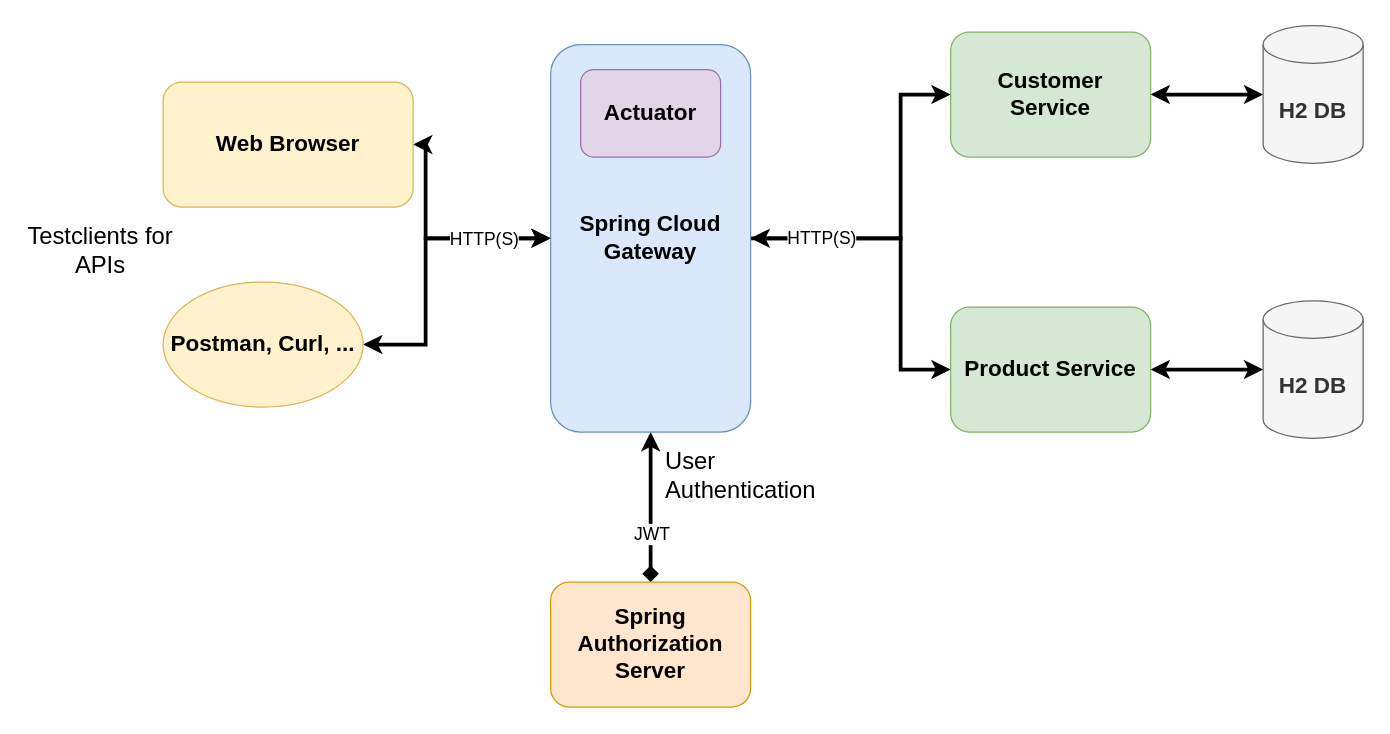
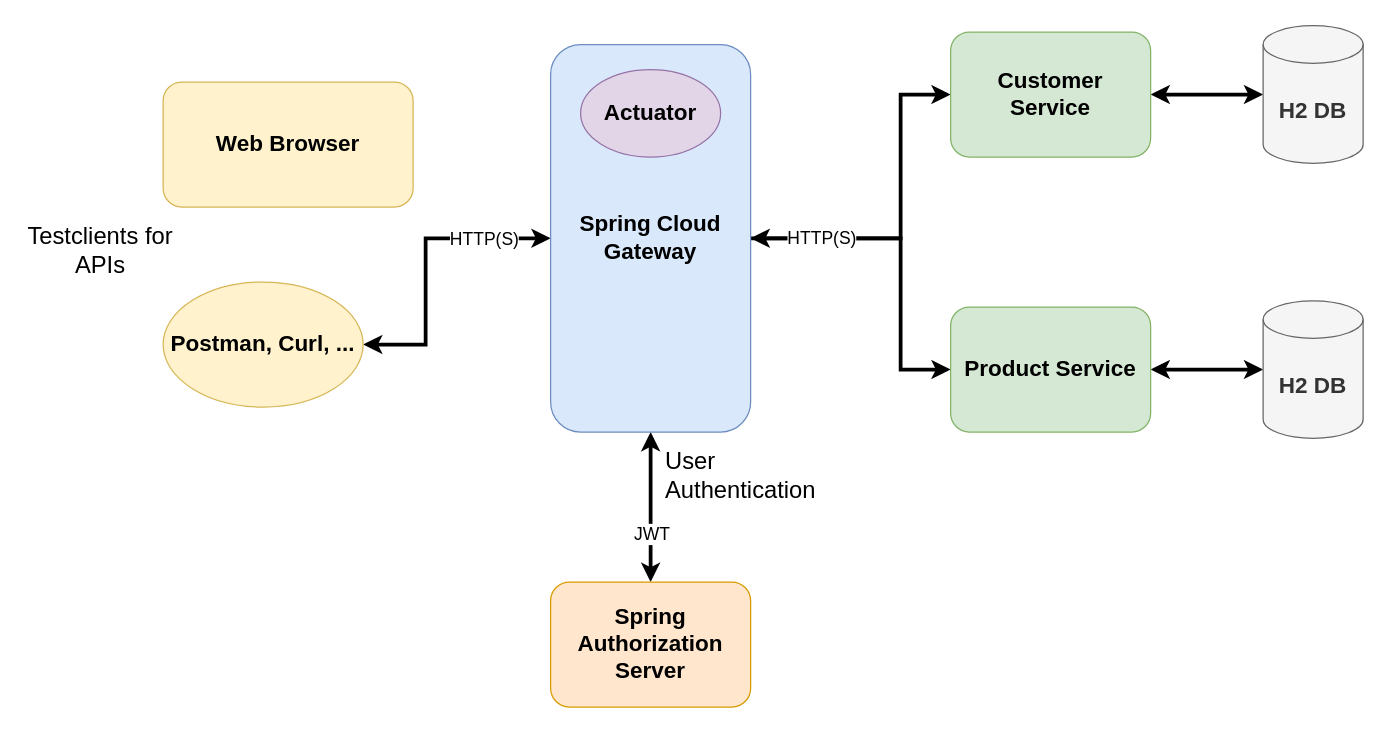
(651, 113) -> (651, 113)
(426, 190) -> none
(651, 566) -> (651, 566)
